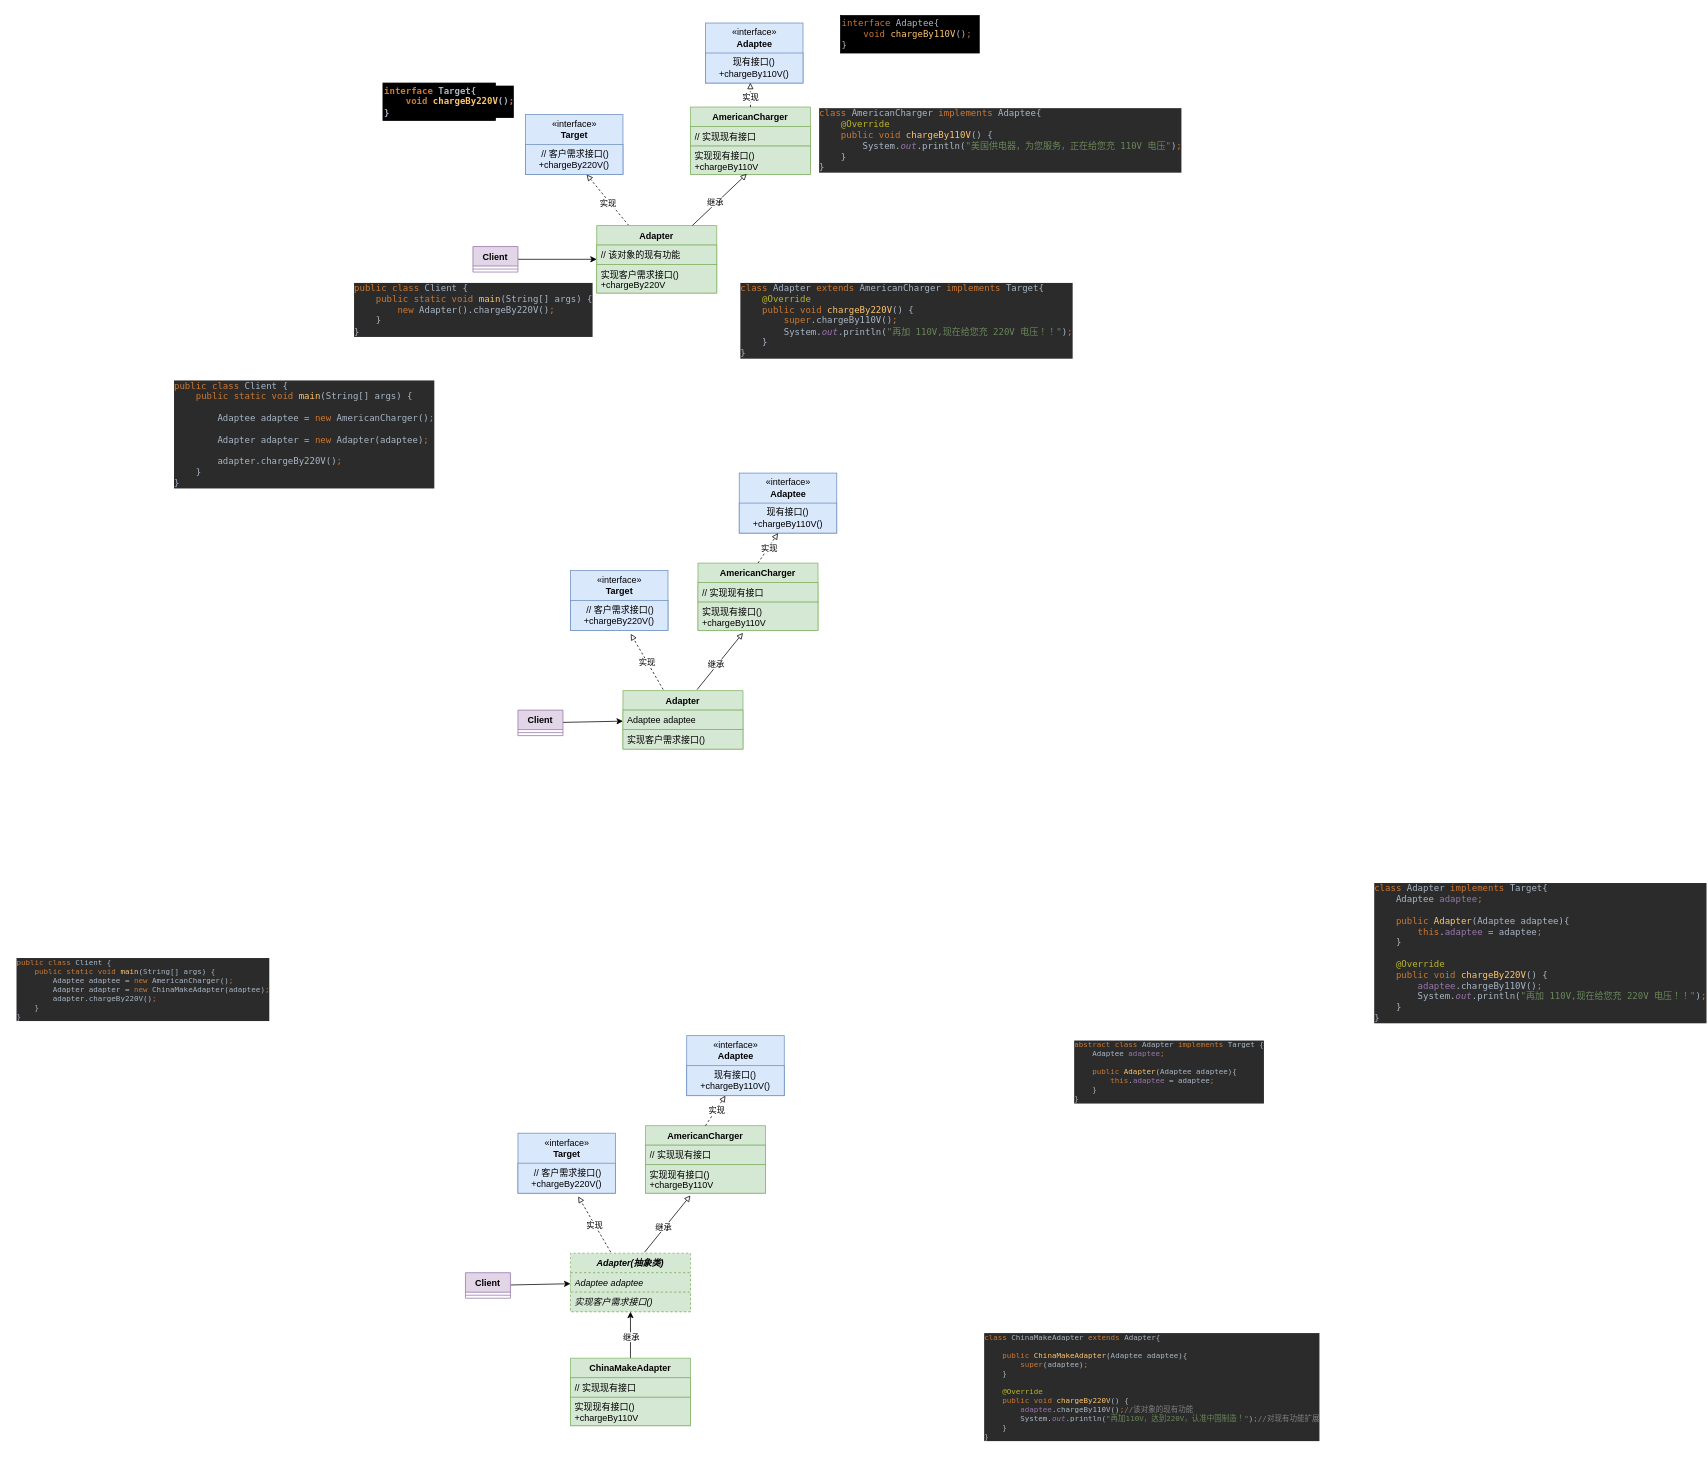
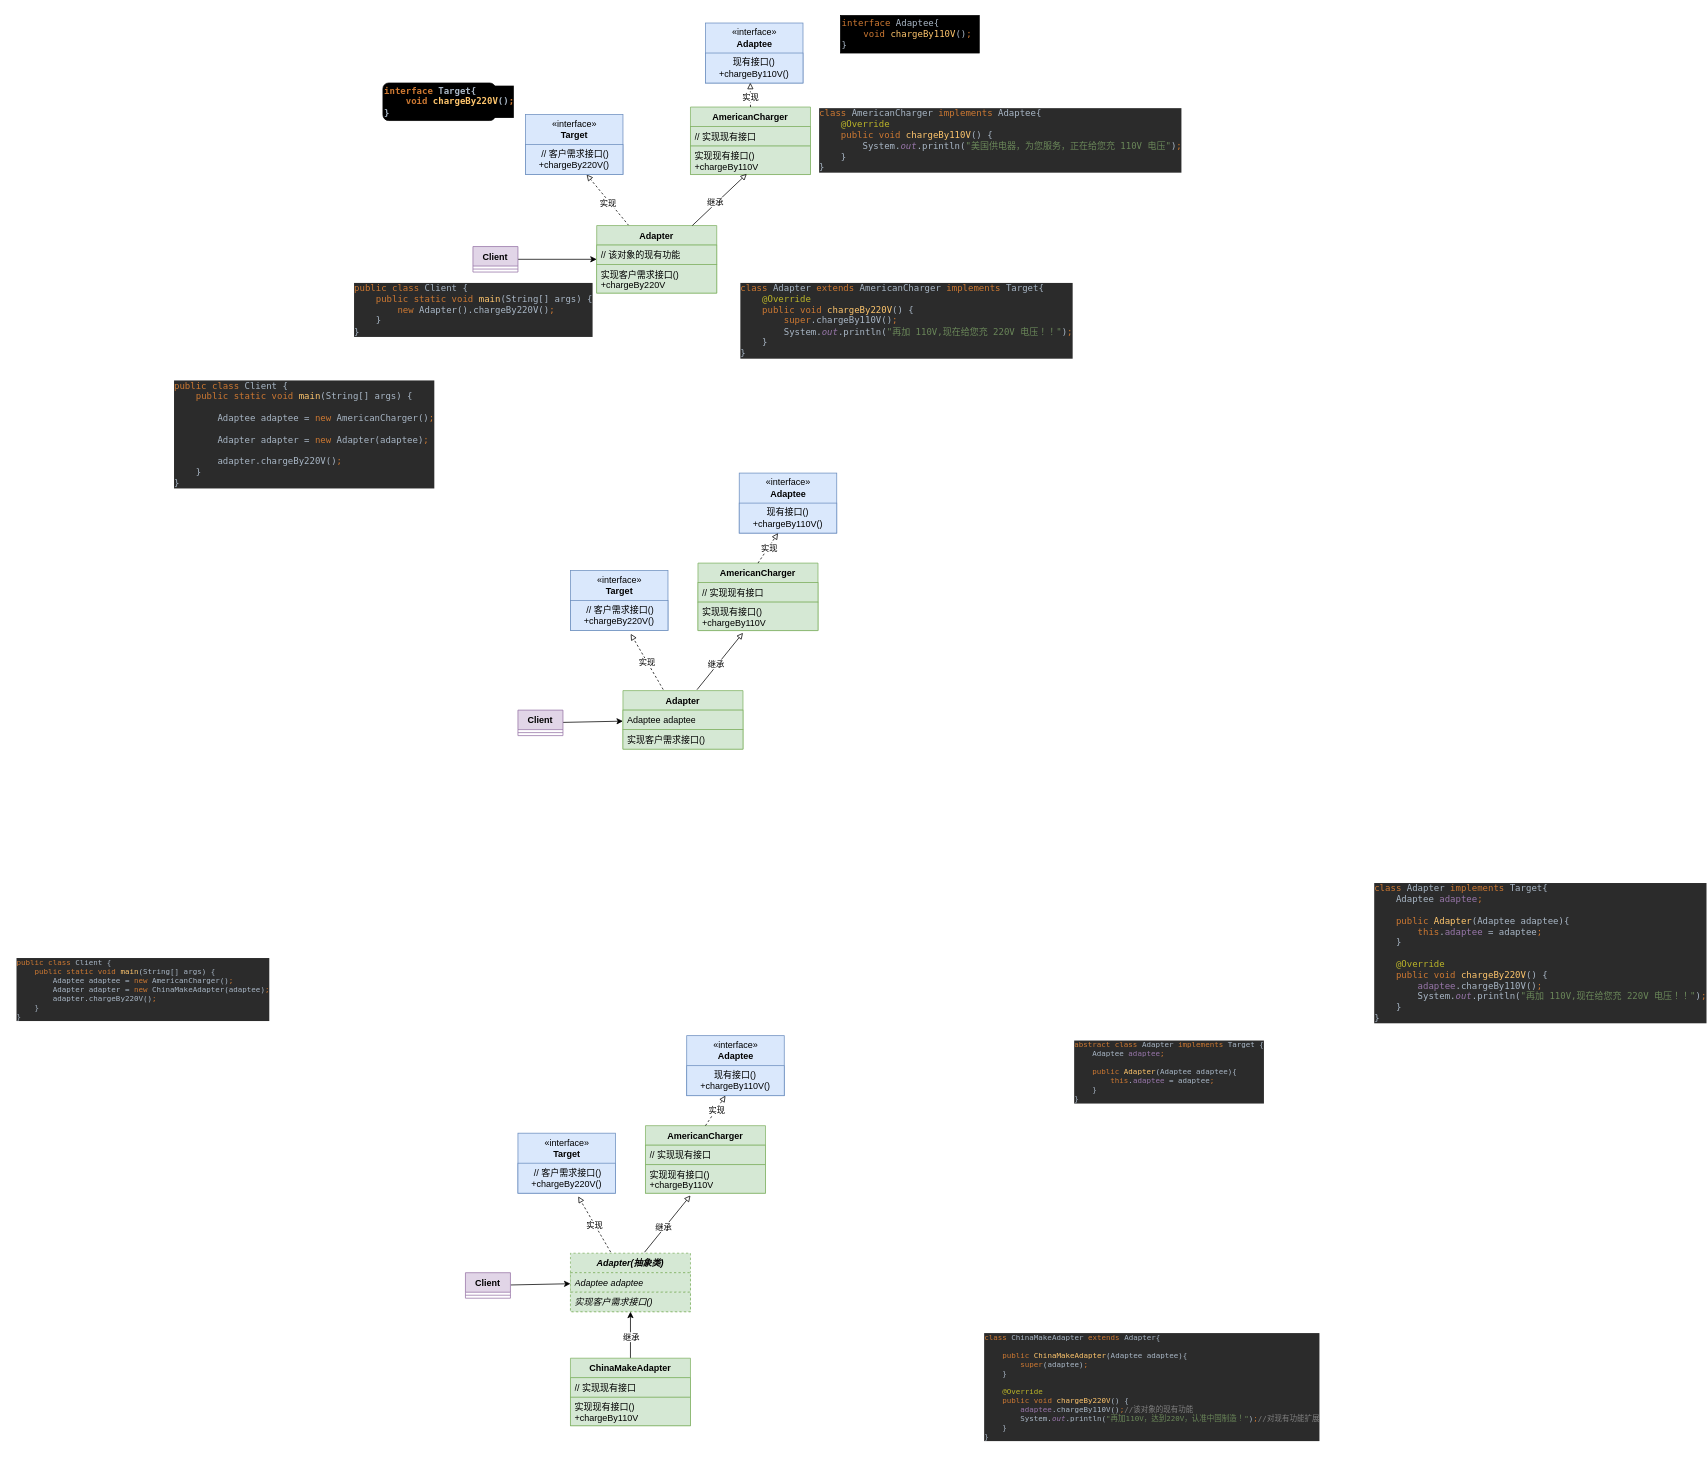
(439, 102) -> (439, 102)
